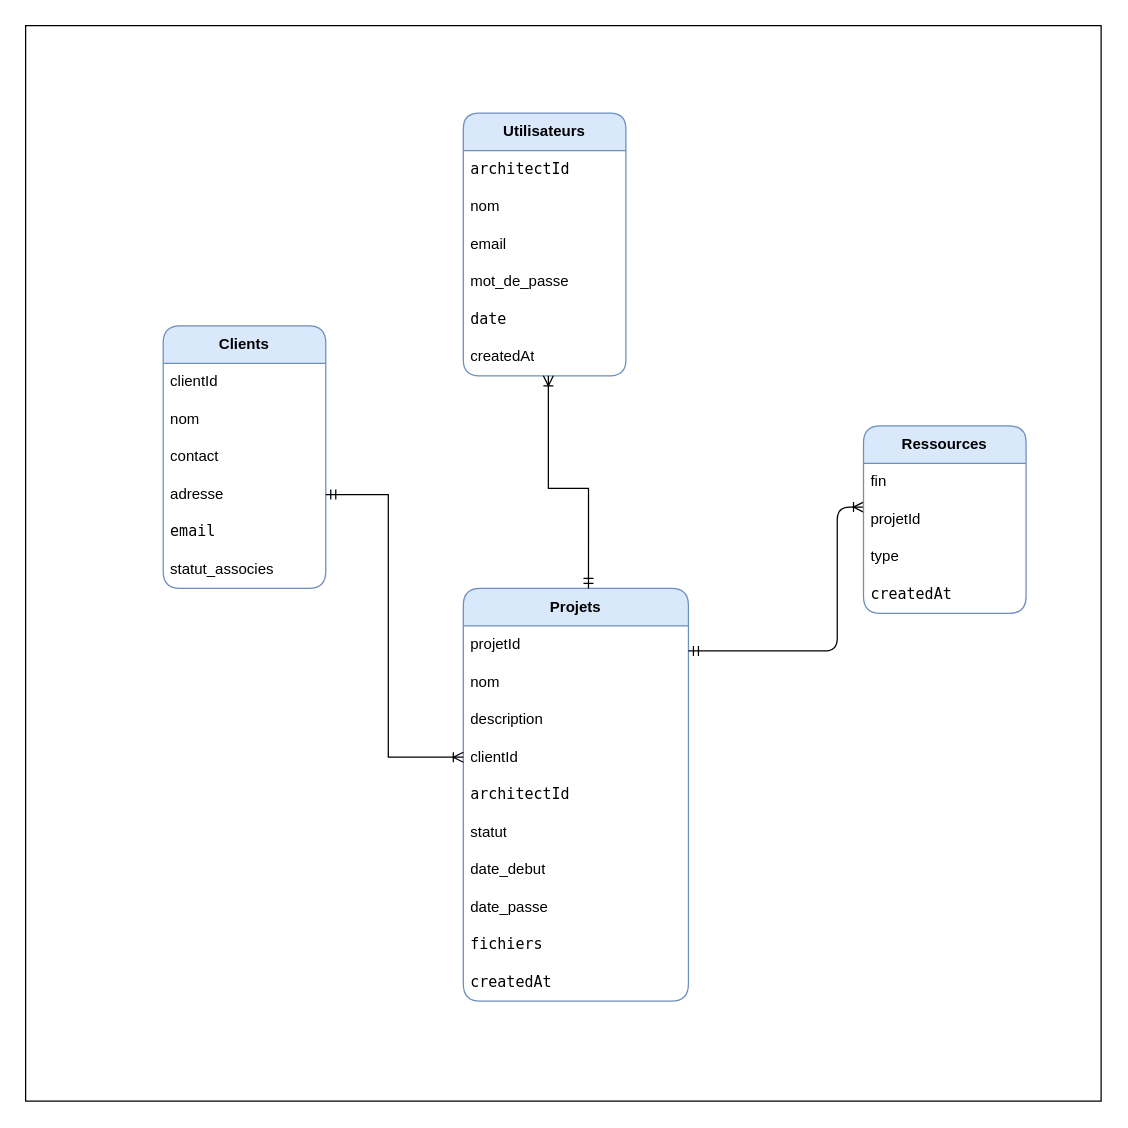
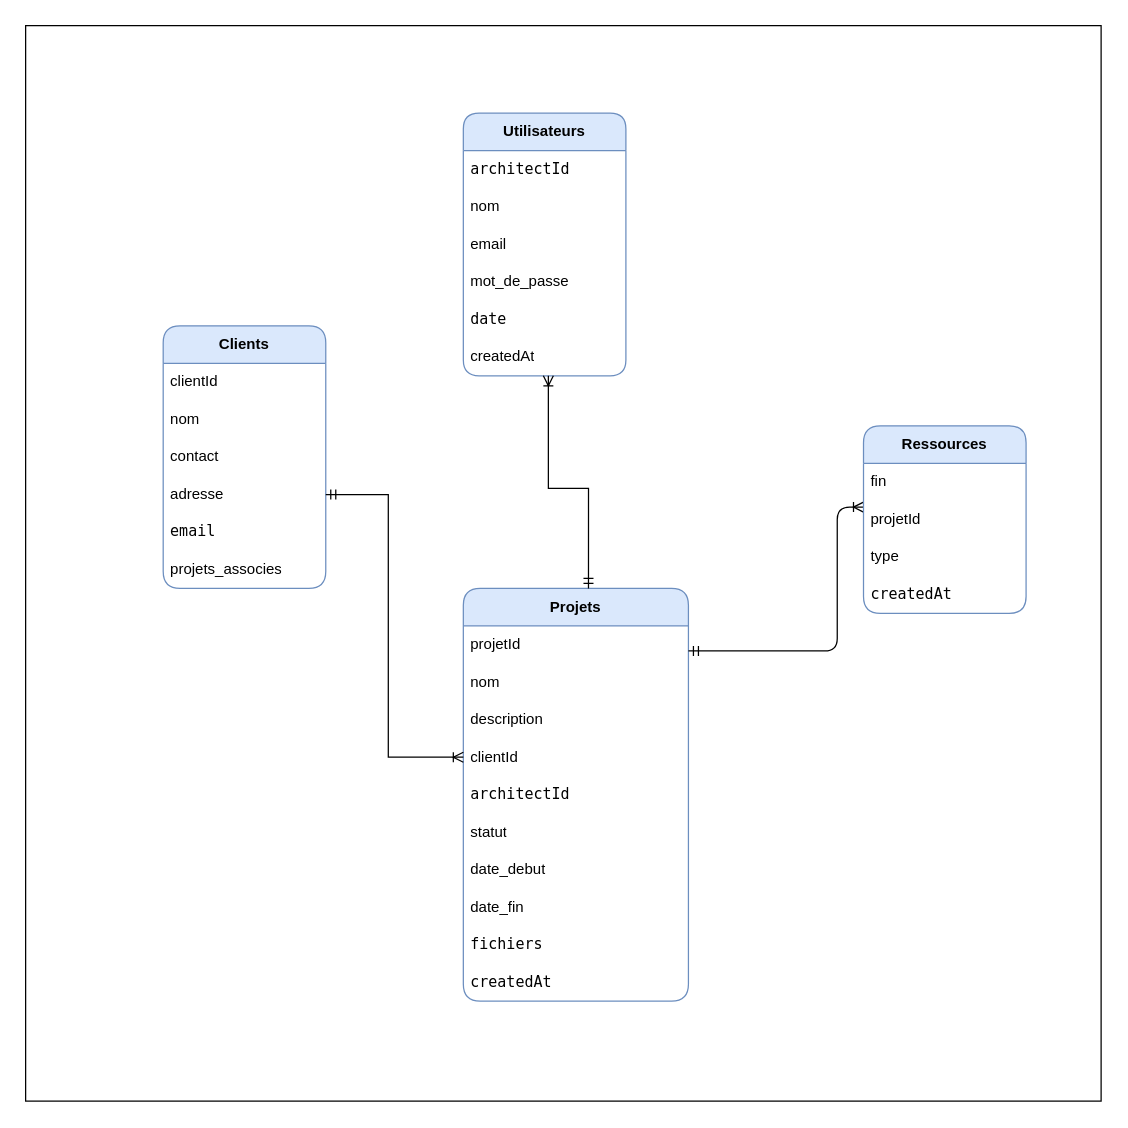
(232, 569) -> (236, 569)
(513, 907) -> (502, 907)
